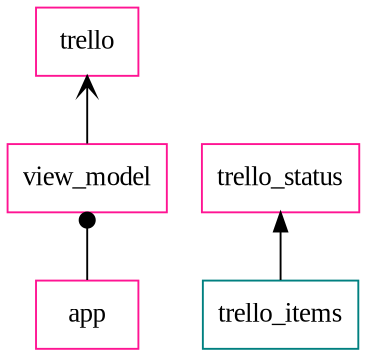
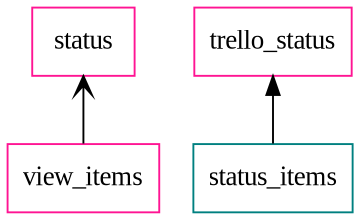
(87, 42) -> (83, 42)
(87, 178) -> (83, 178)
(87, 315) -> none
(281, 315) -> (273, 178)
